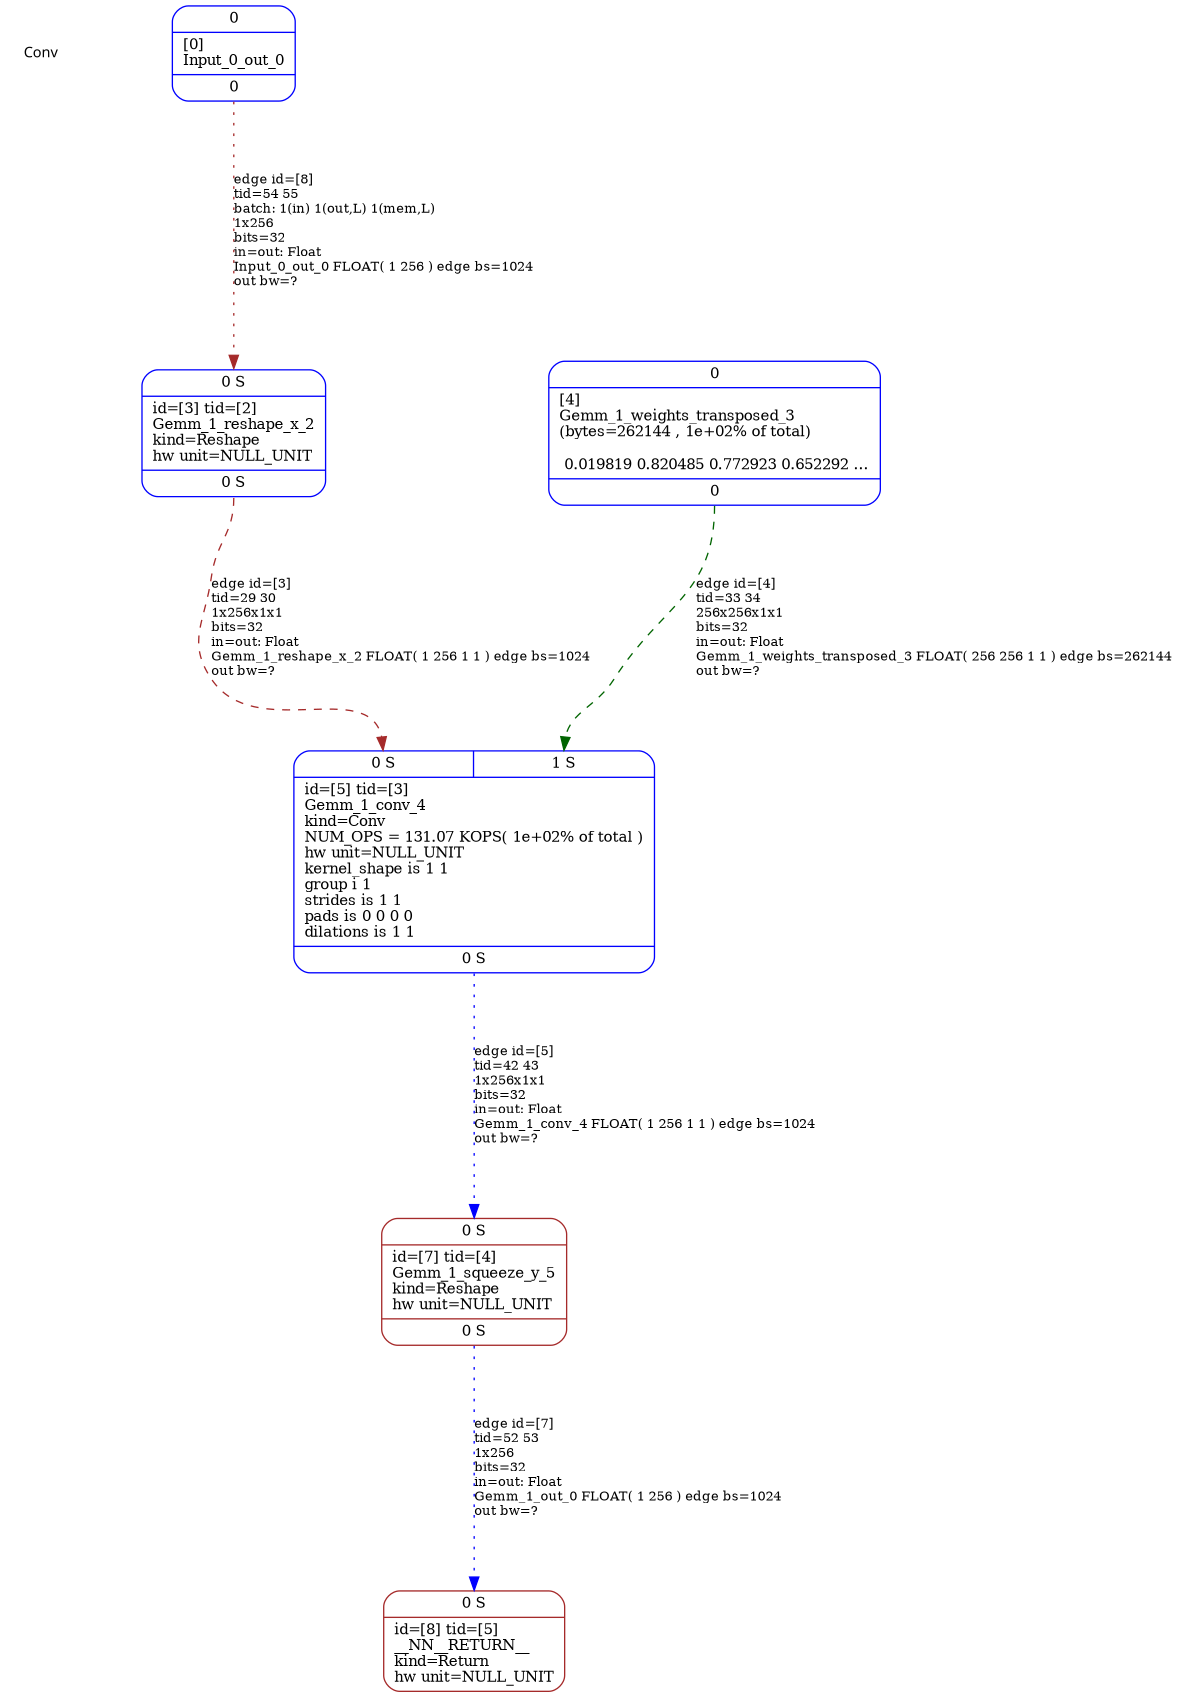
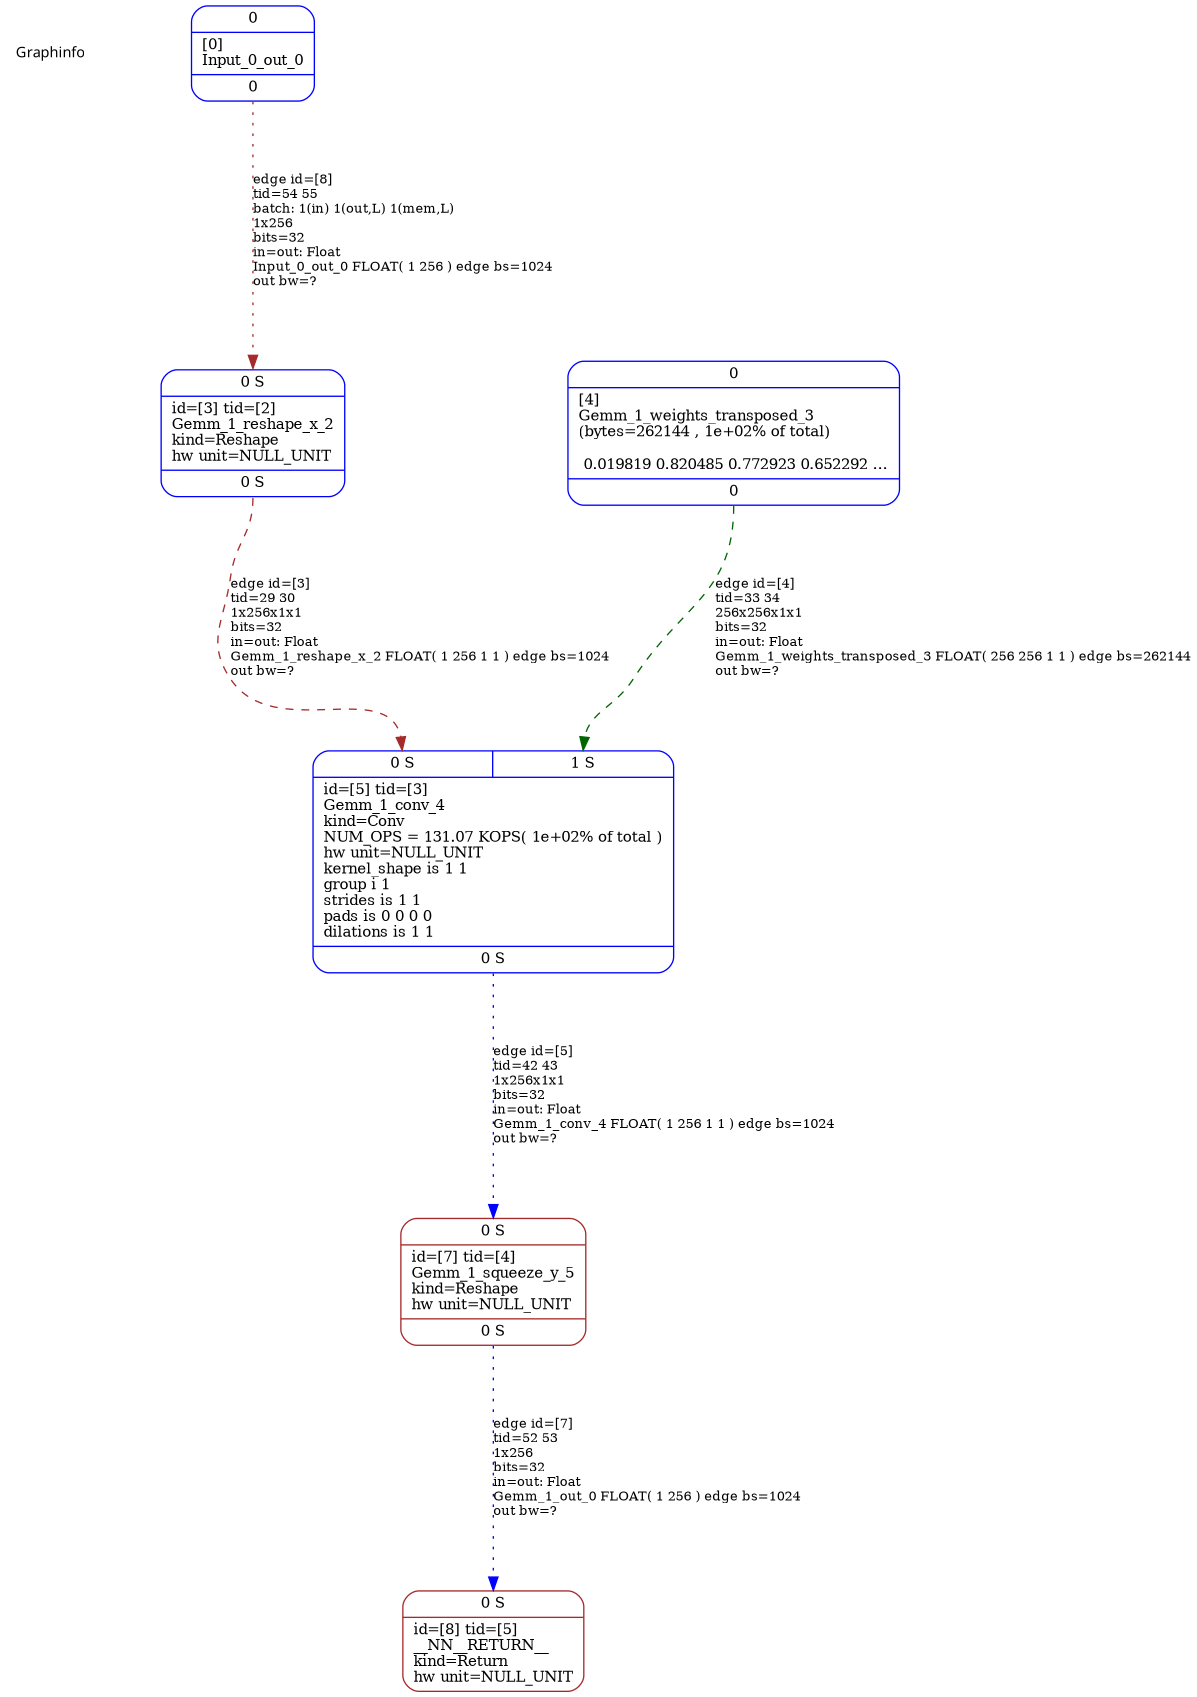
(41, 53) -> (51, 53)
